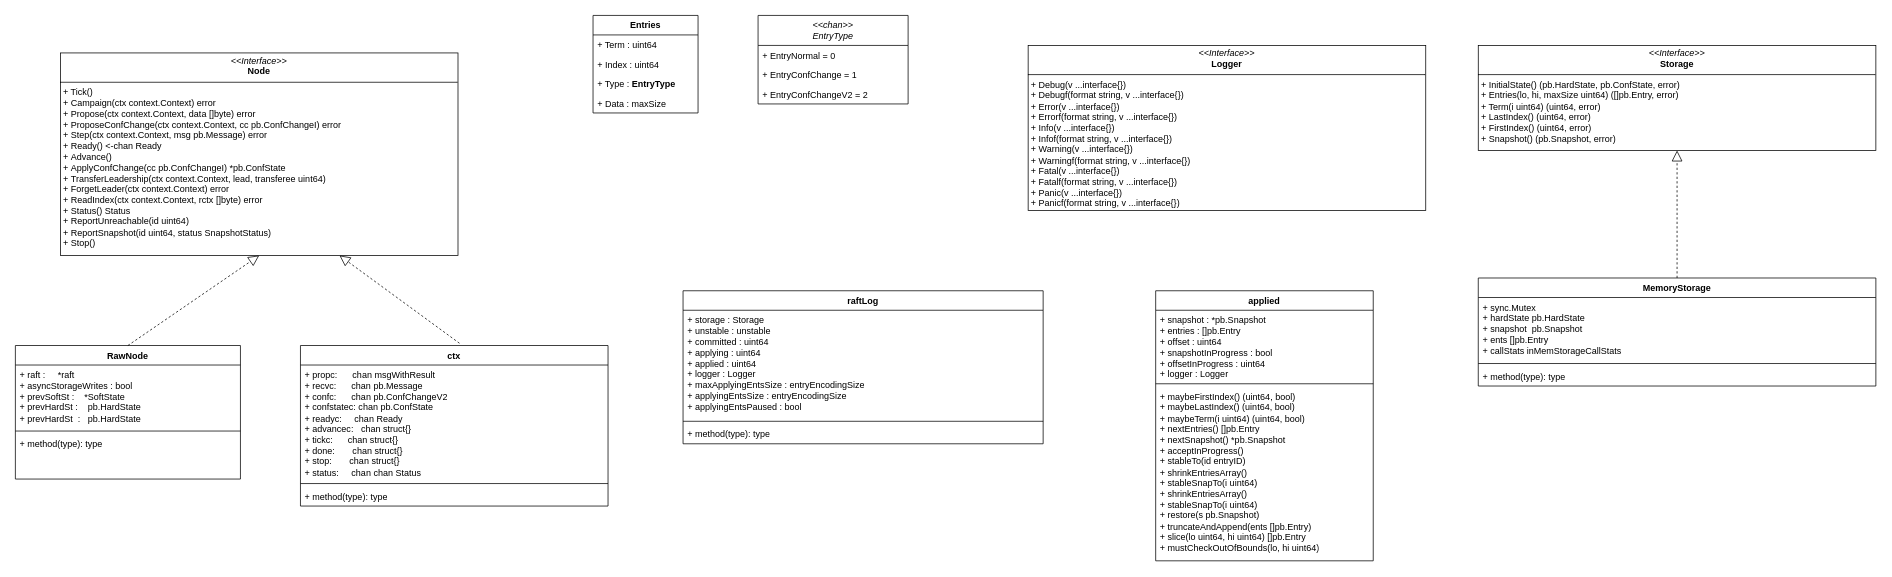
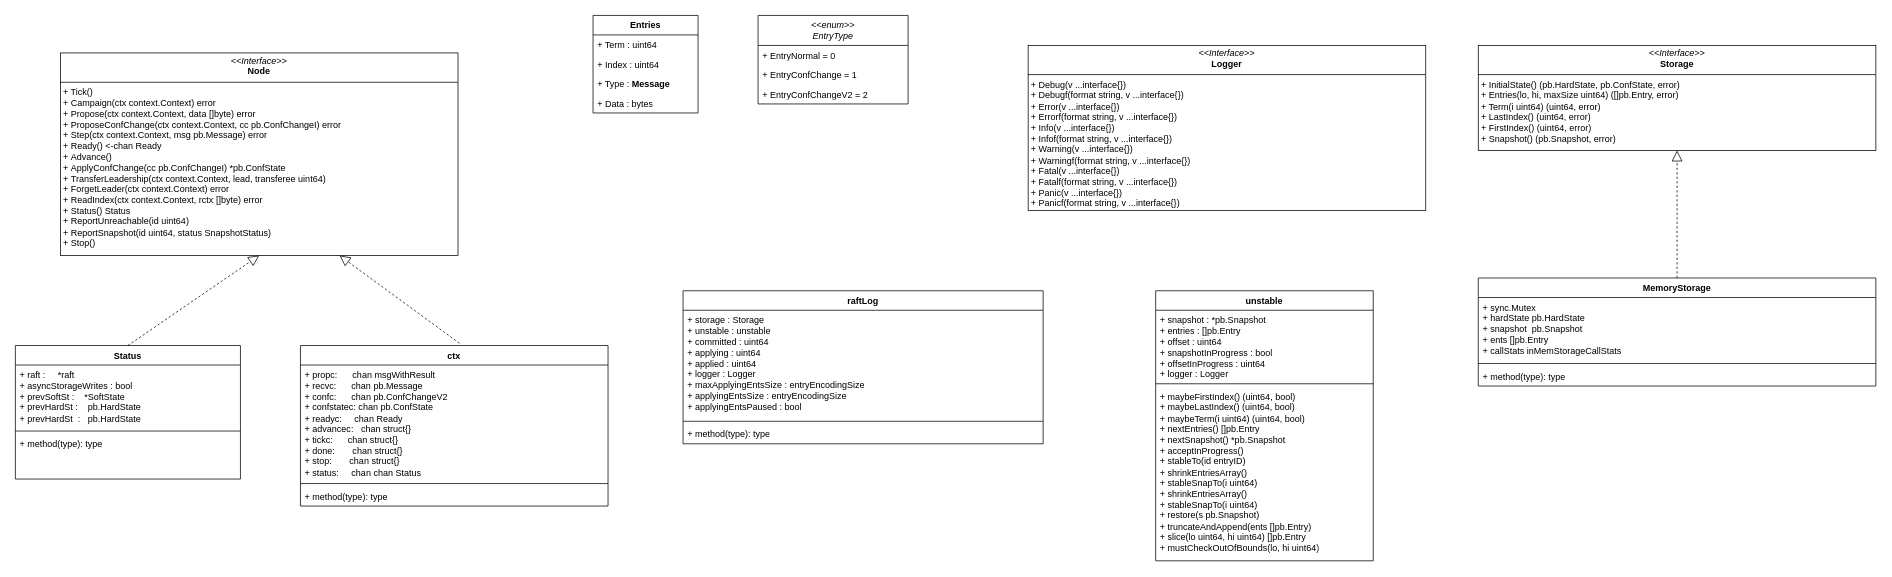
(833, 30) -> (833, 30)
(638, 85) -> (633, 85)
(634, 104) -> (630, 104)
(1264, 301) -> (1264, 301)
(128, 356) -> (128, 356)
